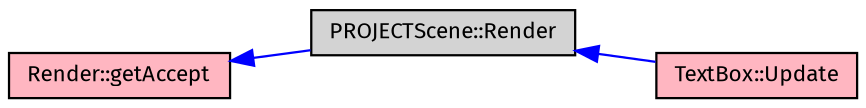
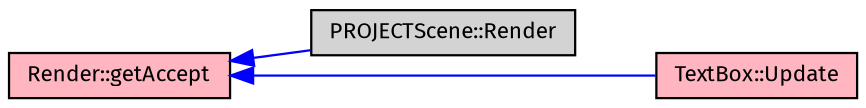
(627, 58) -> (455, 76)
